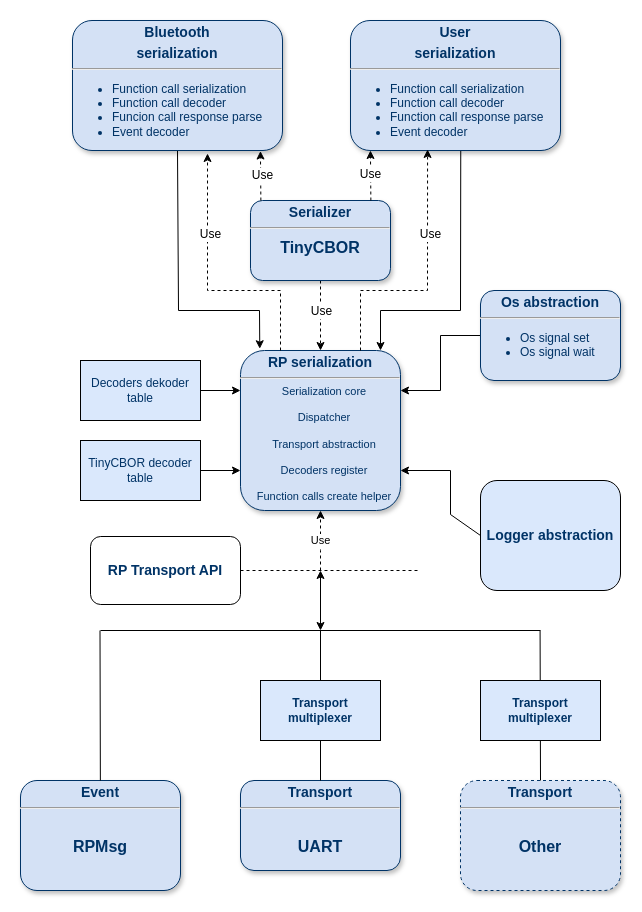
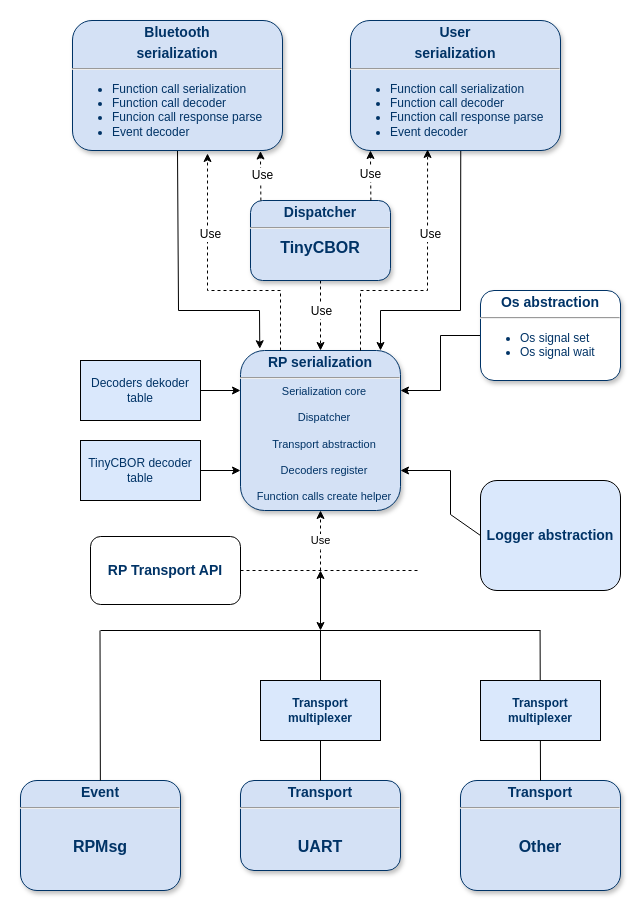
(279, 215) -> (283, 215)
(551, 336) -> (551, 336)
(541, 836) -> (541, 836)
